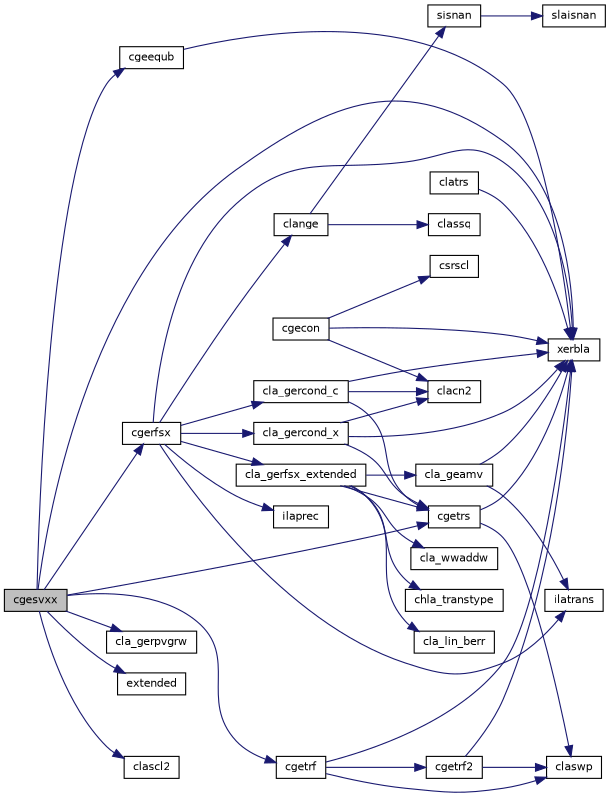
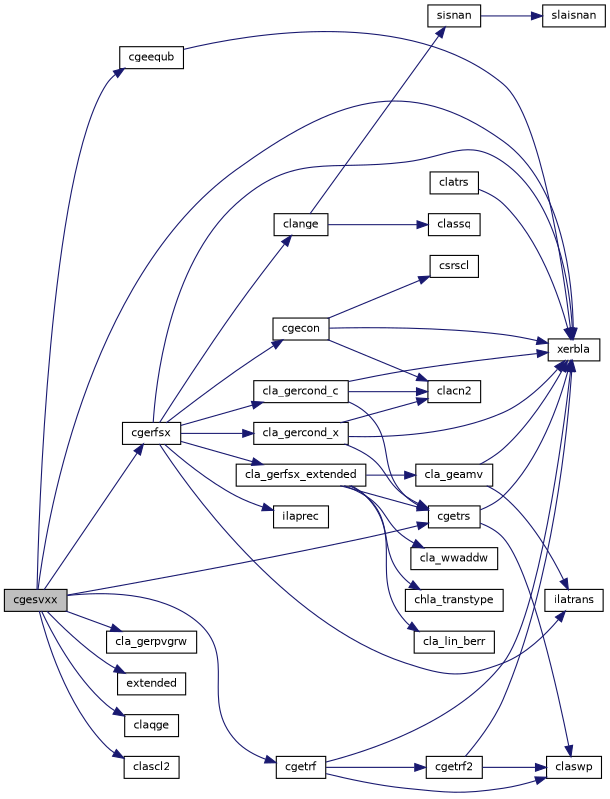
none -> (219, 383)
none -> (152, 726)
